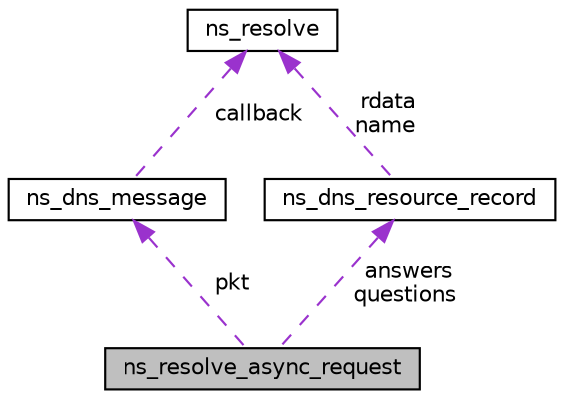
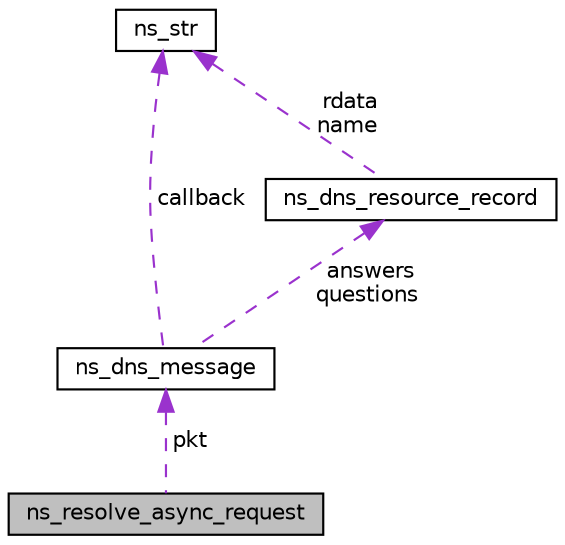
(263, 30) -> (166, 30)
(329, 293) -> (279, 291)
